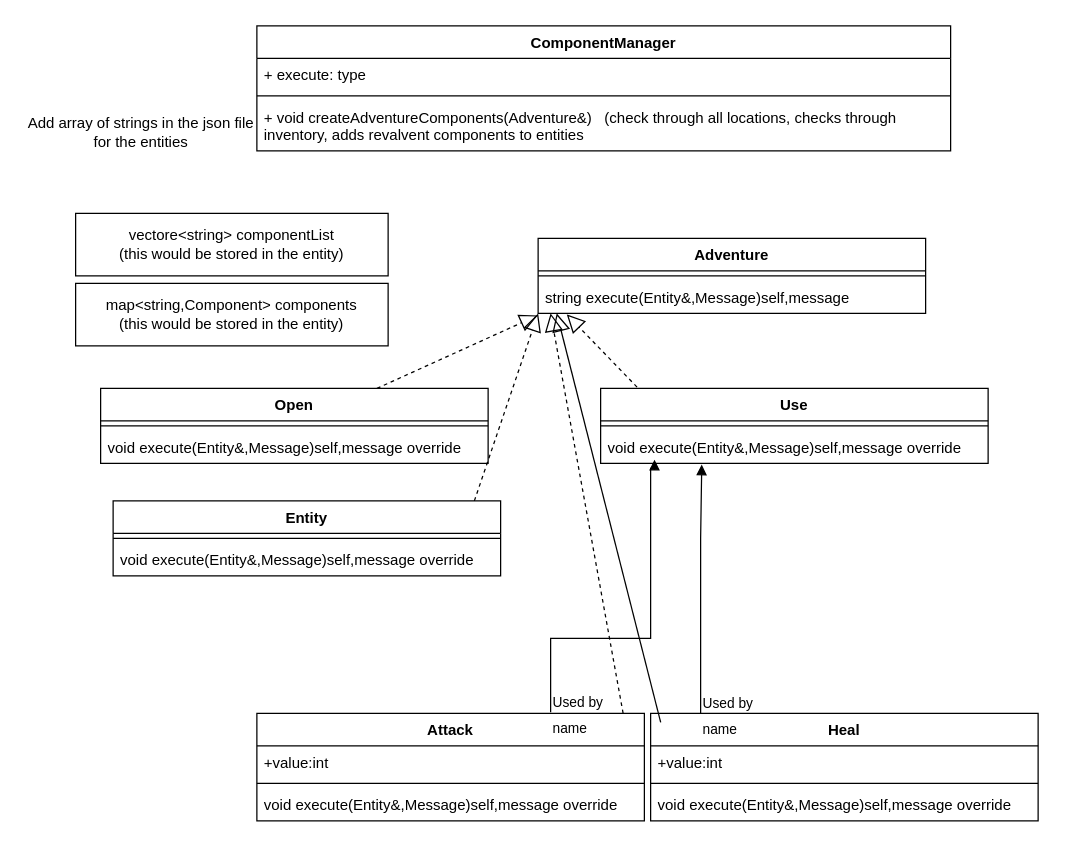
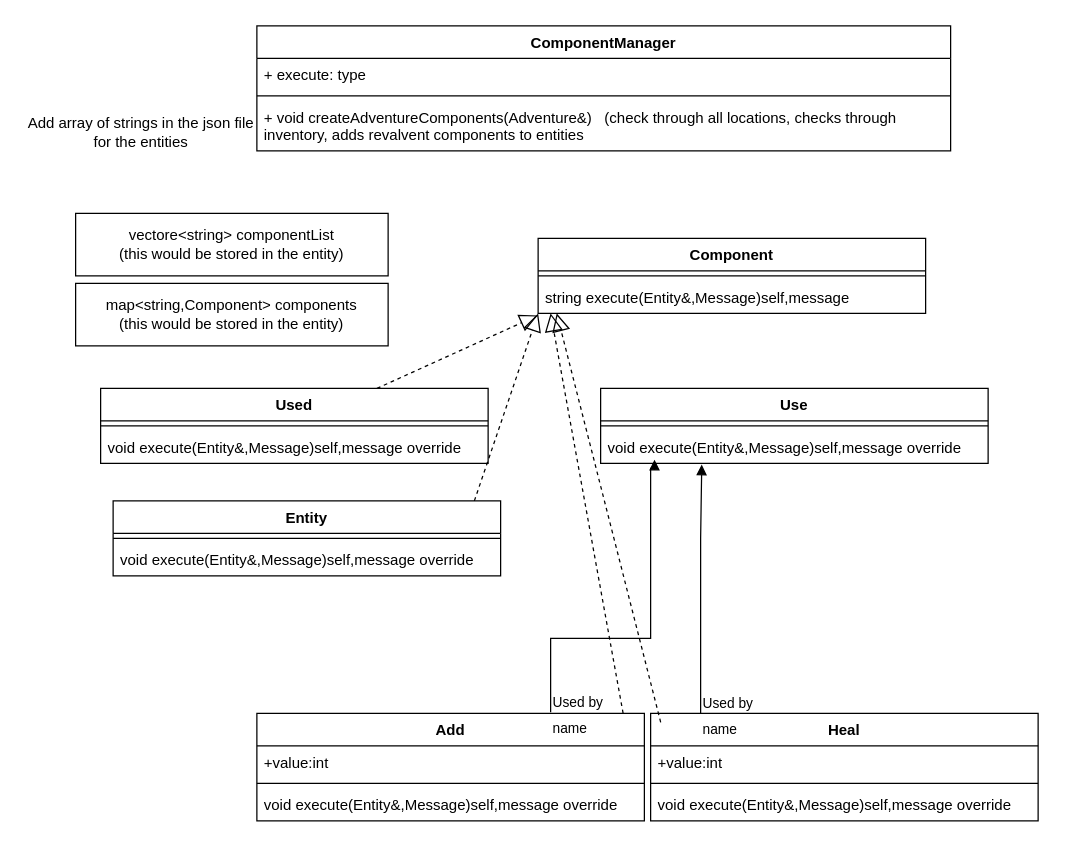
(732, 256) -> (732, 256)
(608, 357) -> none
(294, 406) -> (294, 406)
(611, 525) -> (611, 525)
(451, 731) -> (451, 731)
